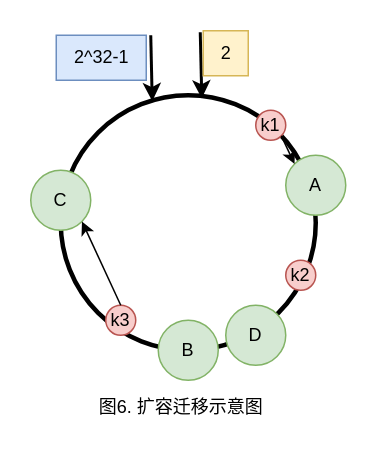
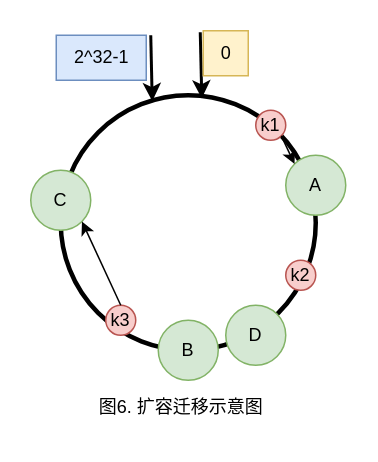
(227, 53) -> (227, 53)
